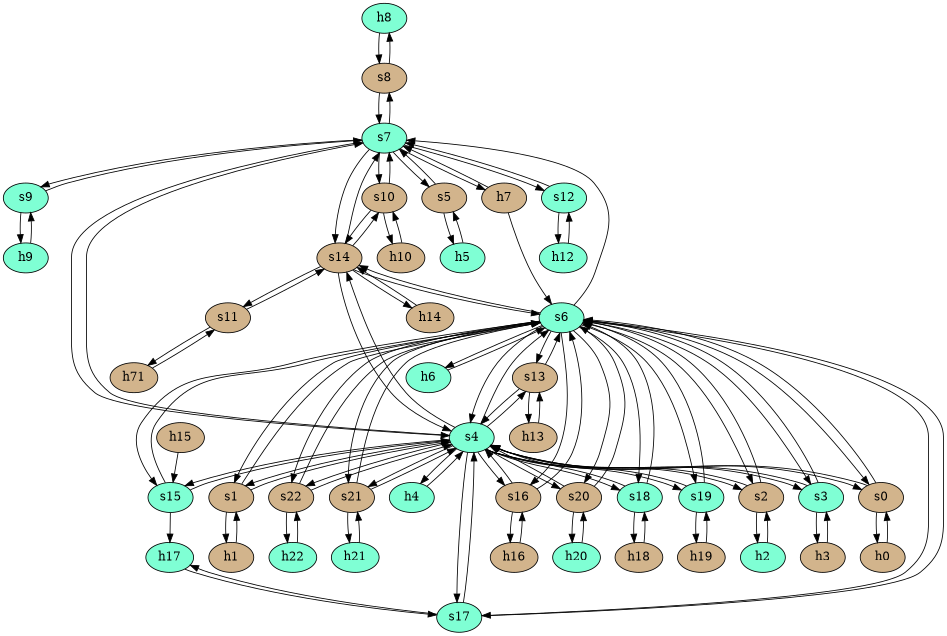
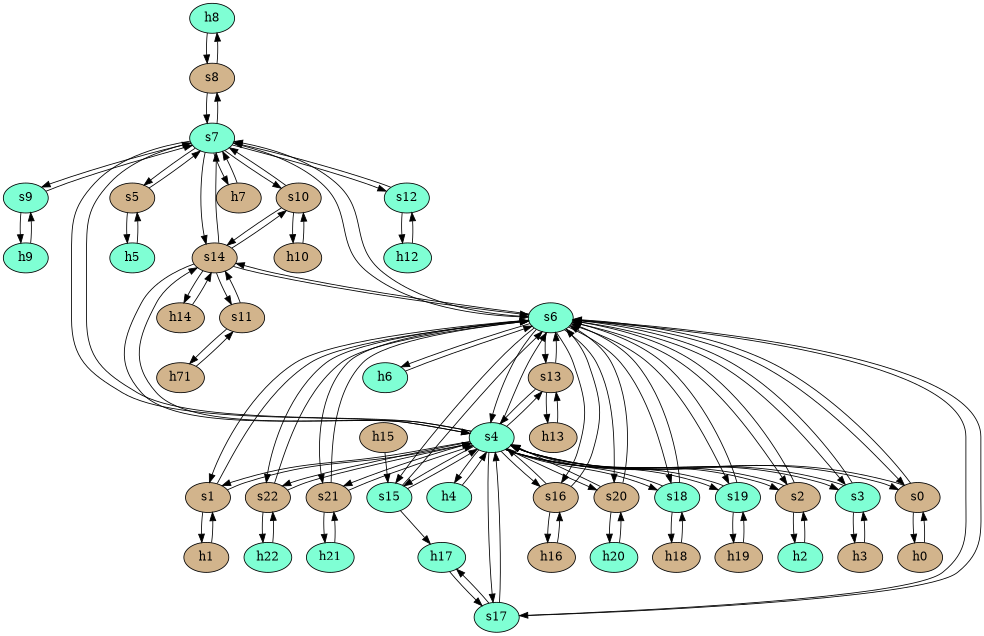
(524, 257) -> (355, 258)
